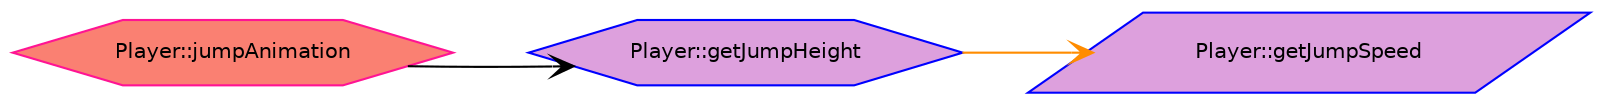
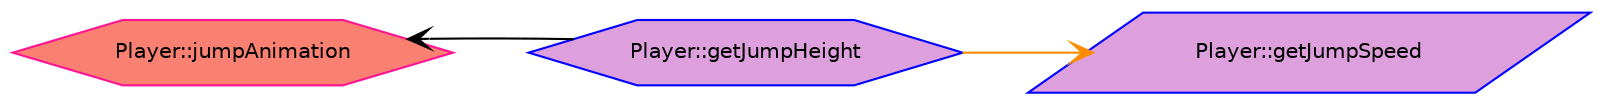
(480, 67) -> (502, 38)
